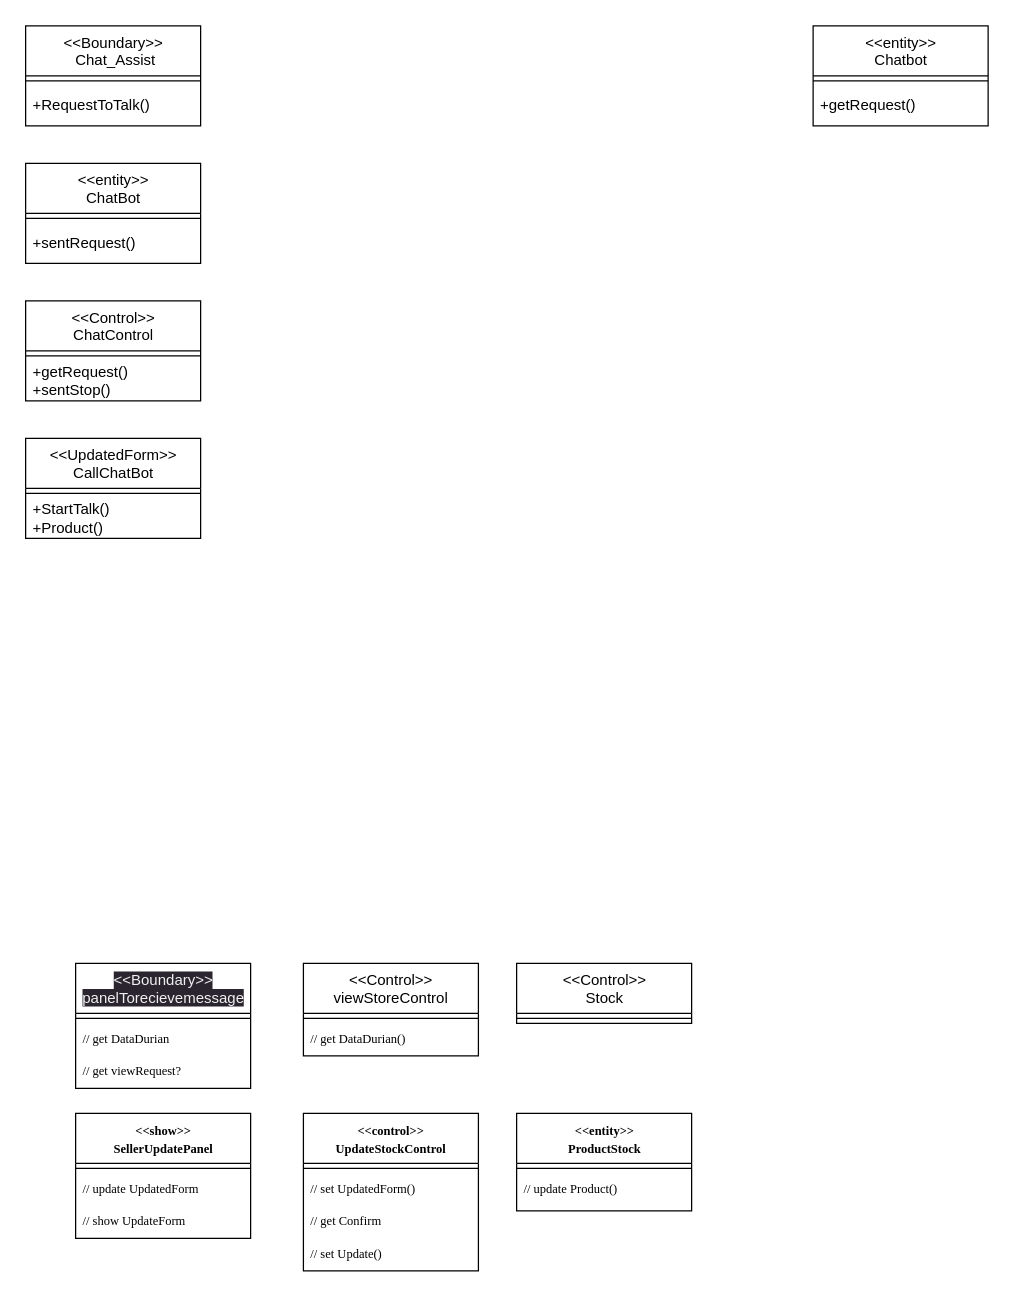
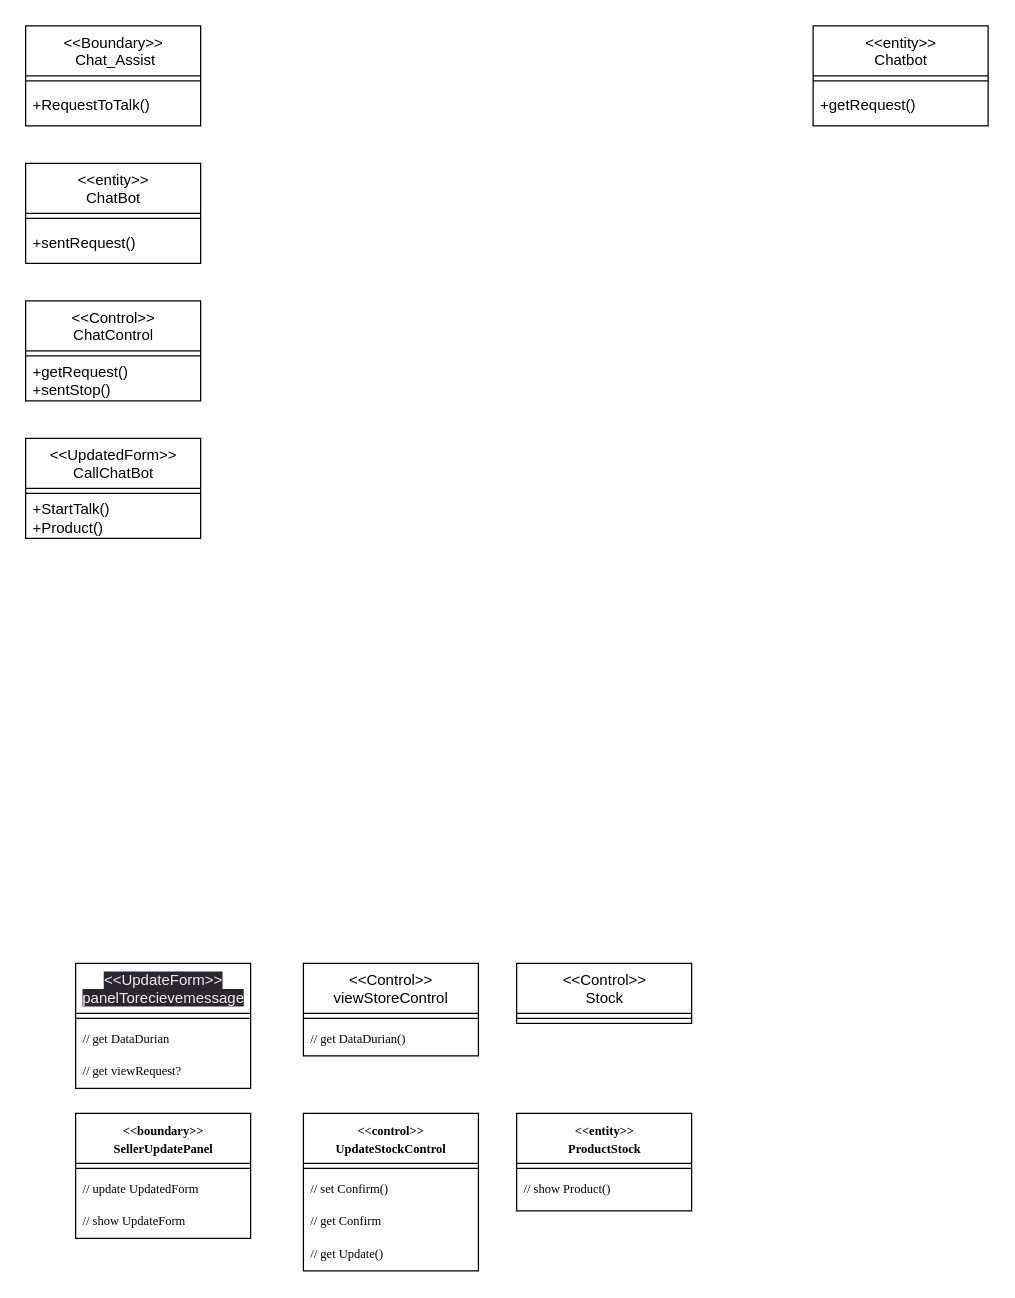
(164, 990) -> (164, 990)
(164, 1140) -> (164, 1140)
(377, 1188) -> (361, 1188)
(587, 1188) -> (580, 1188)
(360, 1253) -> (360, 1253)
